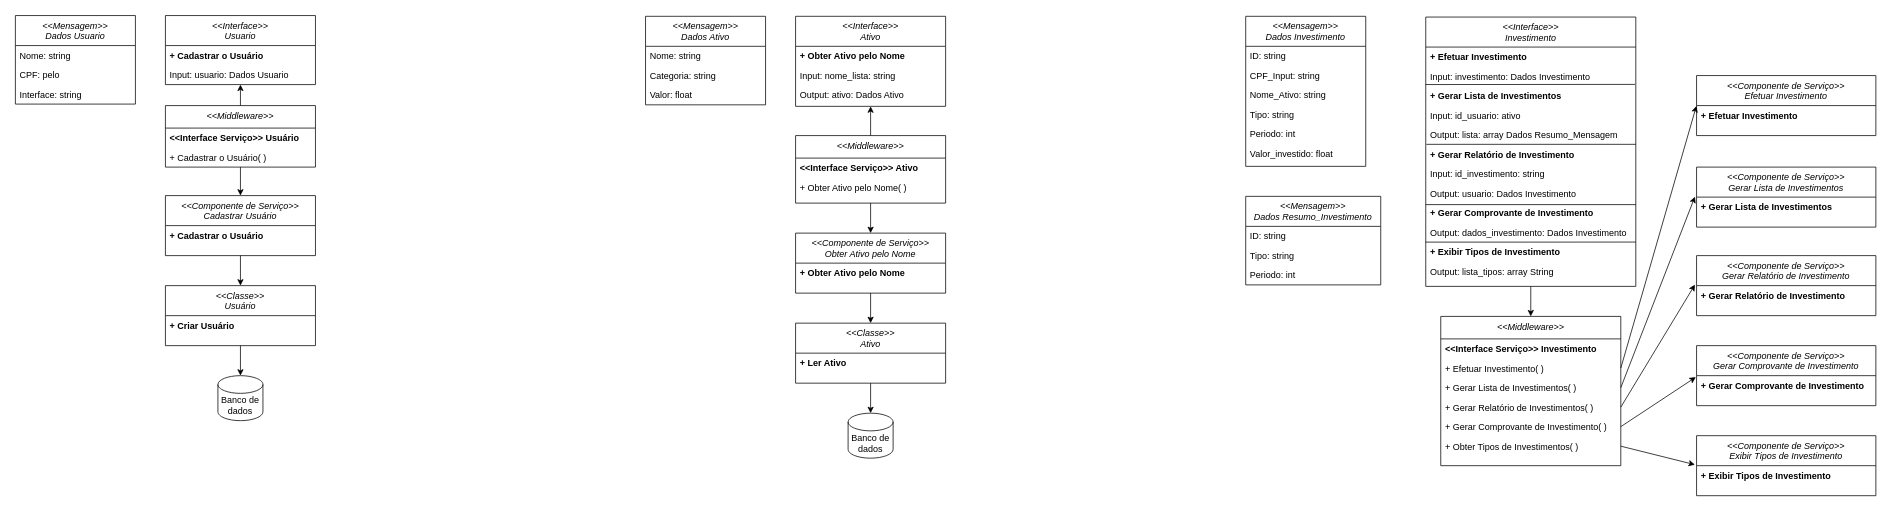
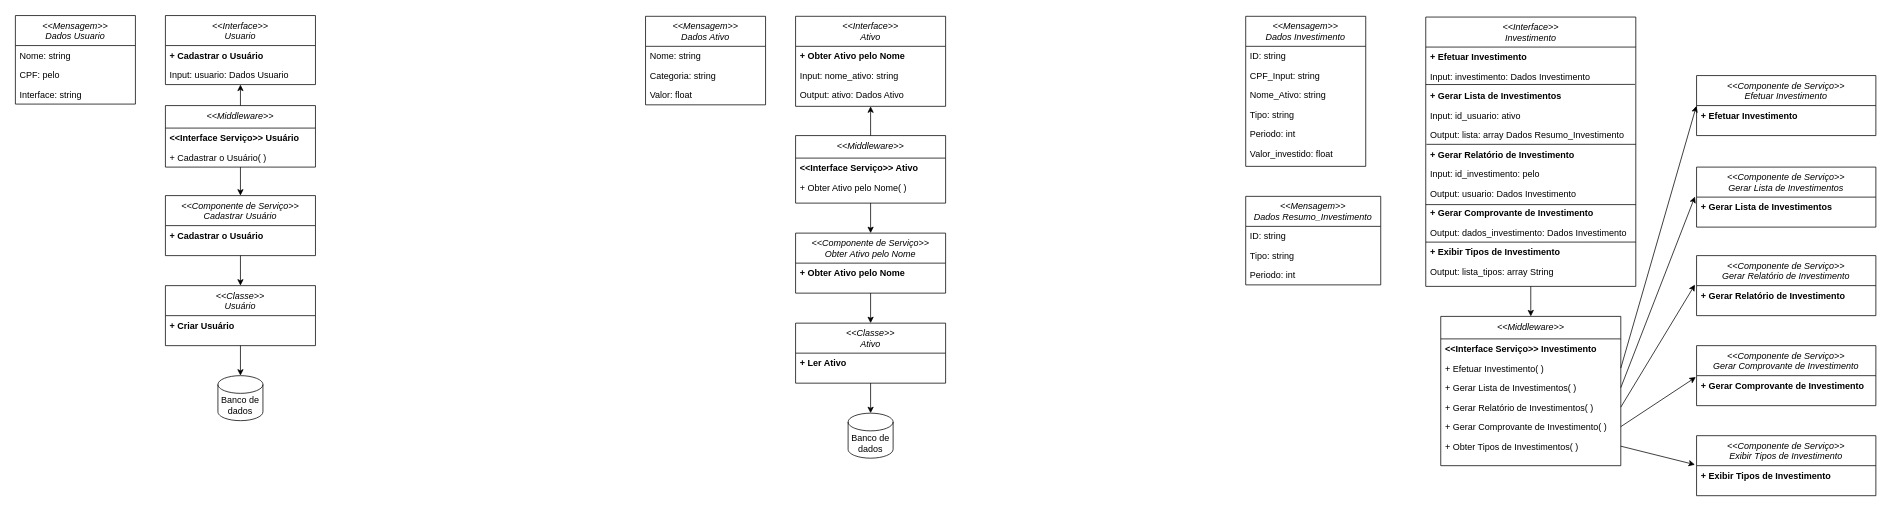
(854, 76) -> (855, 76)
(1526, 135) -> (1535, 135)
(1496, 174) -> (1491, 174)
